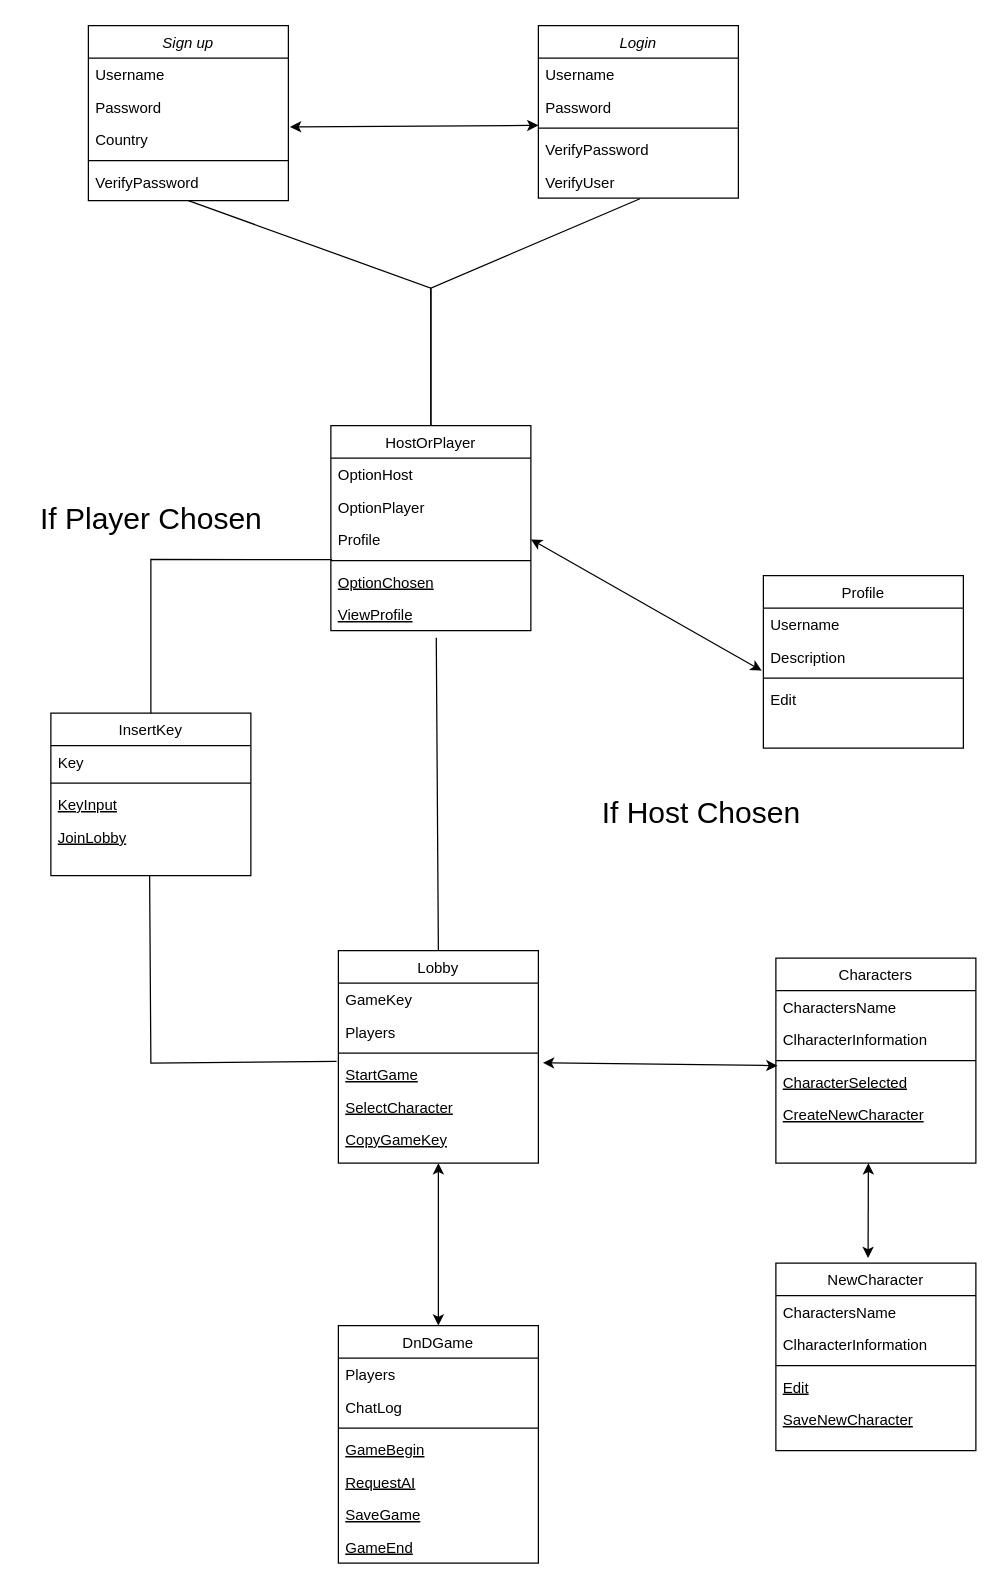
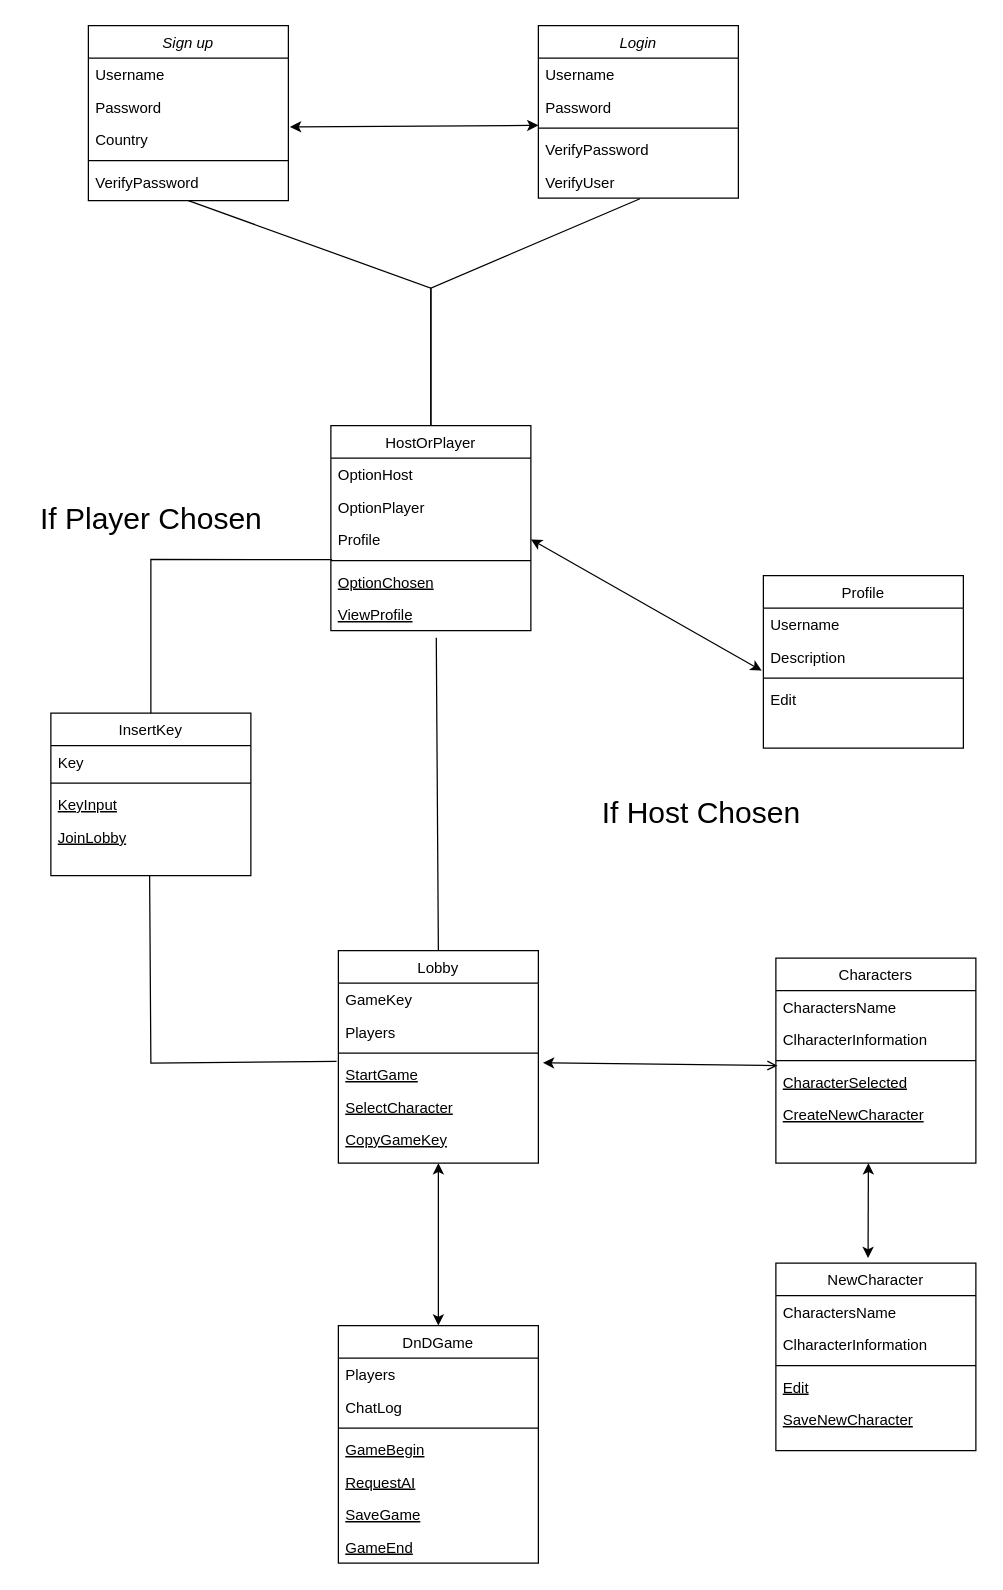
(767, 1066) -> (769, 1066)
